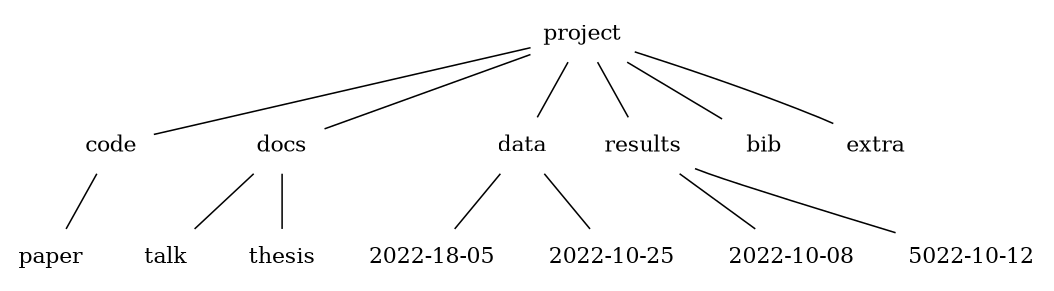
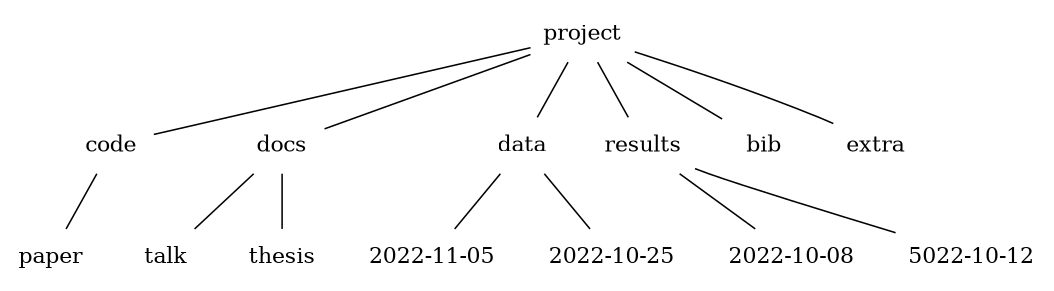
(432, 257) -> (432, 257)
